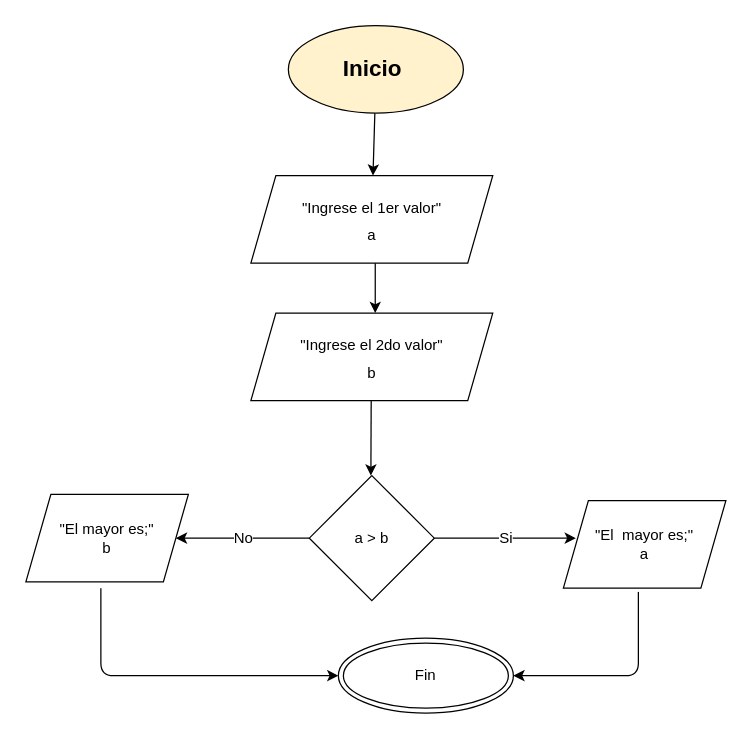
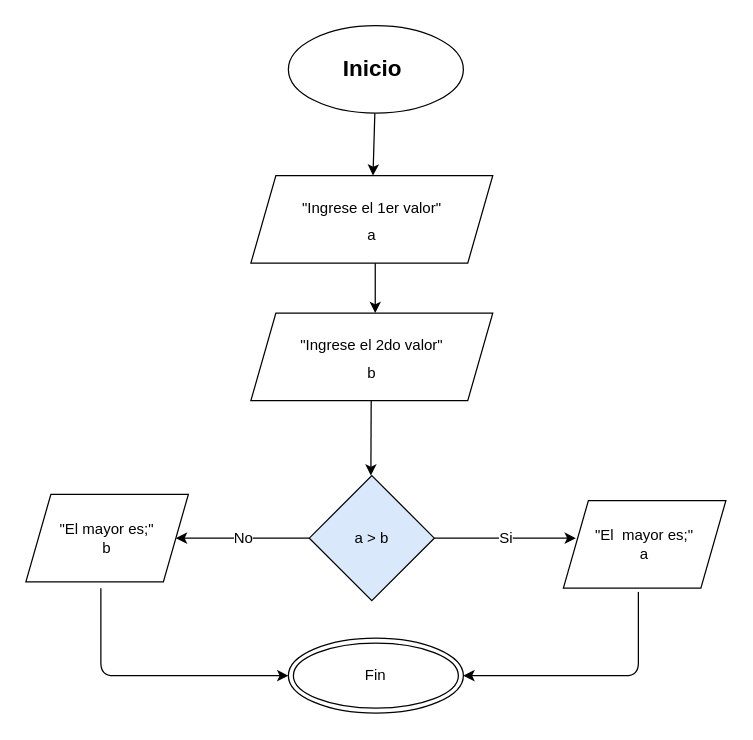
(376, 69) -> (376, 69)
(372, 538) -> (372, 538)
(426, 676) -> (376, 676)
